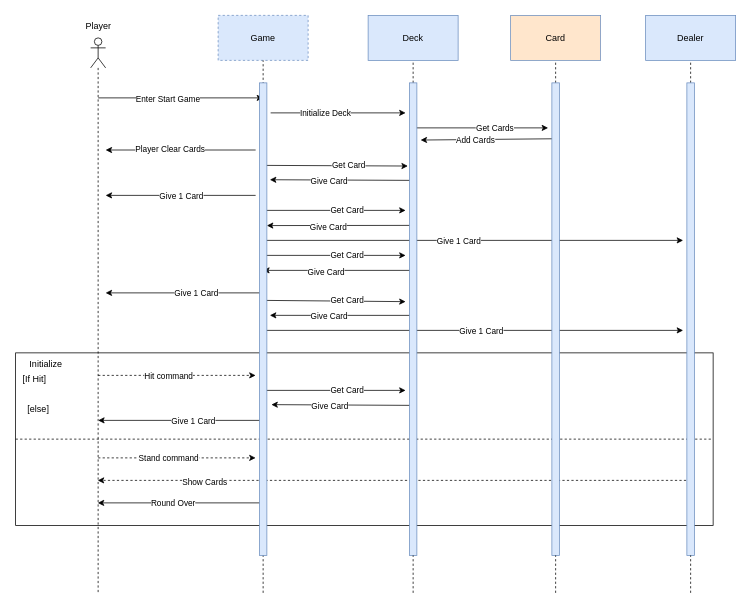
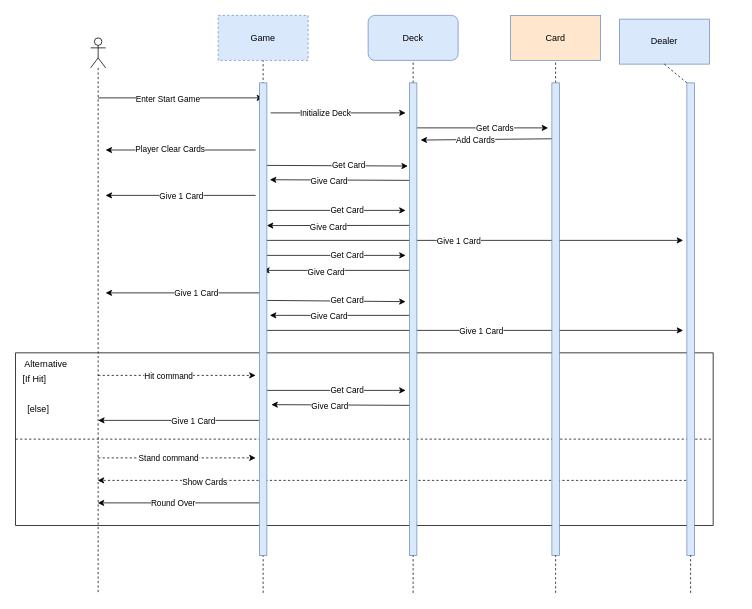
(98, 27) -> none
(413, 38) -> (413, 38)
(690, 38) -> (664, 42)
(46, 364) -> (46, 364)
